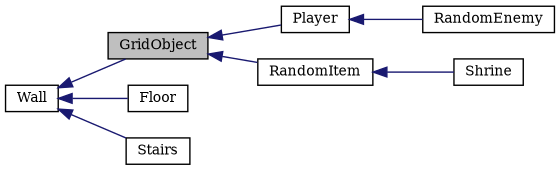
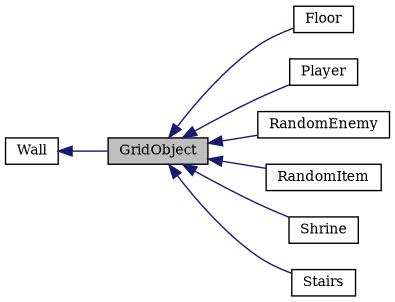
(393, 19) -> (240, 138)
(421, 72) -> (241, 196)
(100, 98) -> (229, 69)
(99, 126) -> (228, 232)
